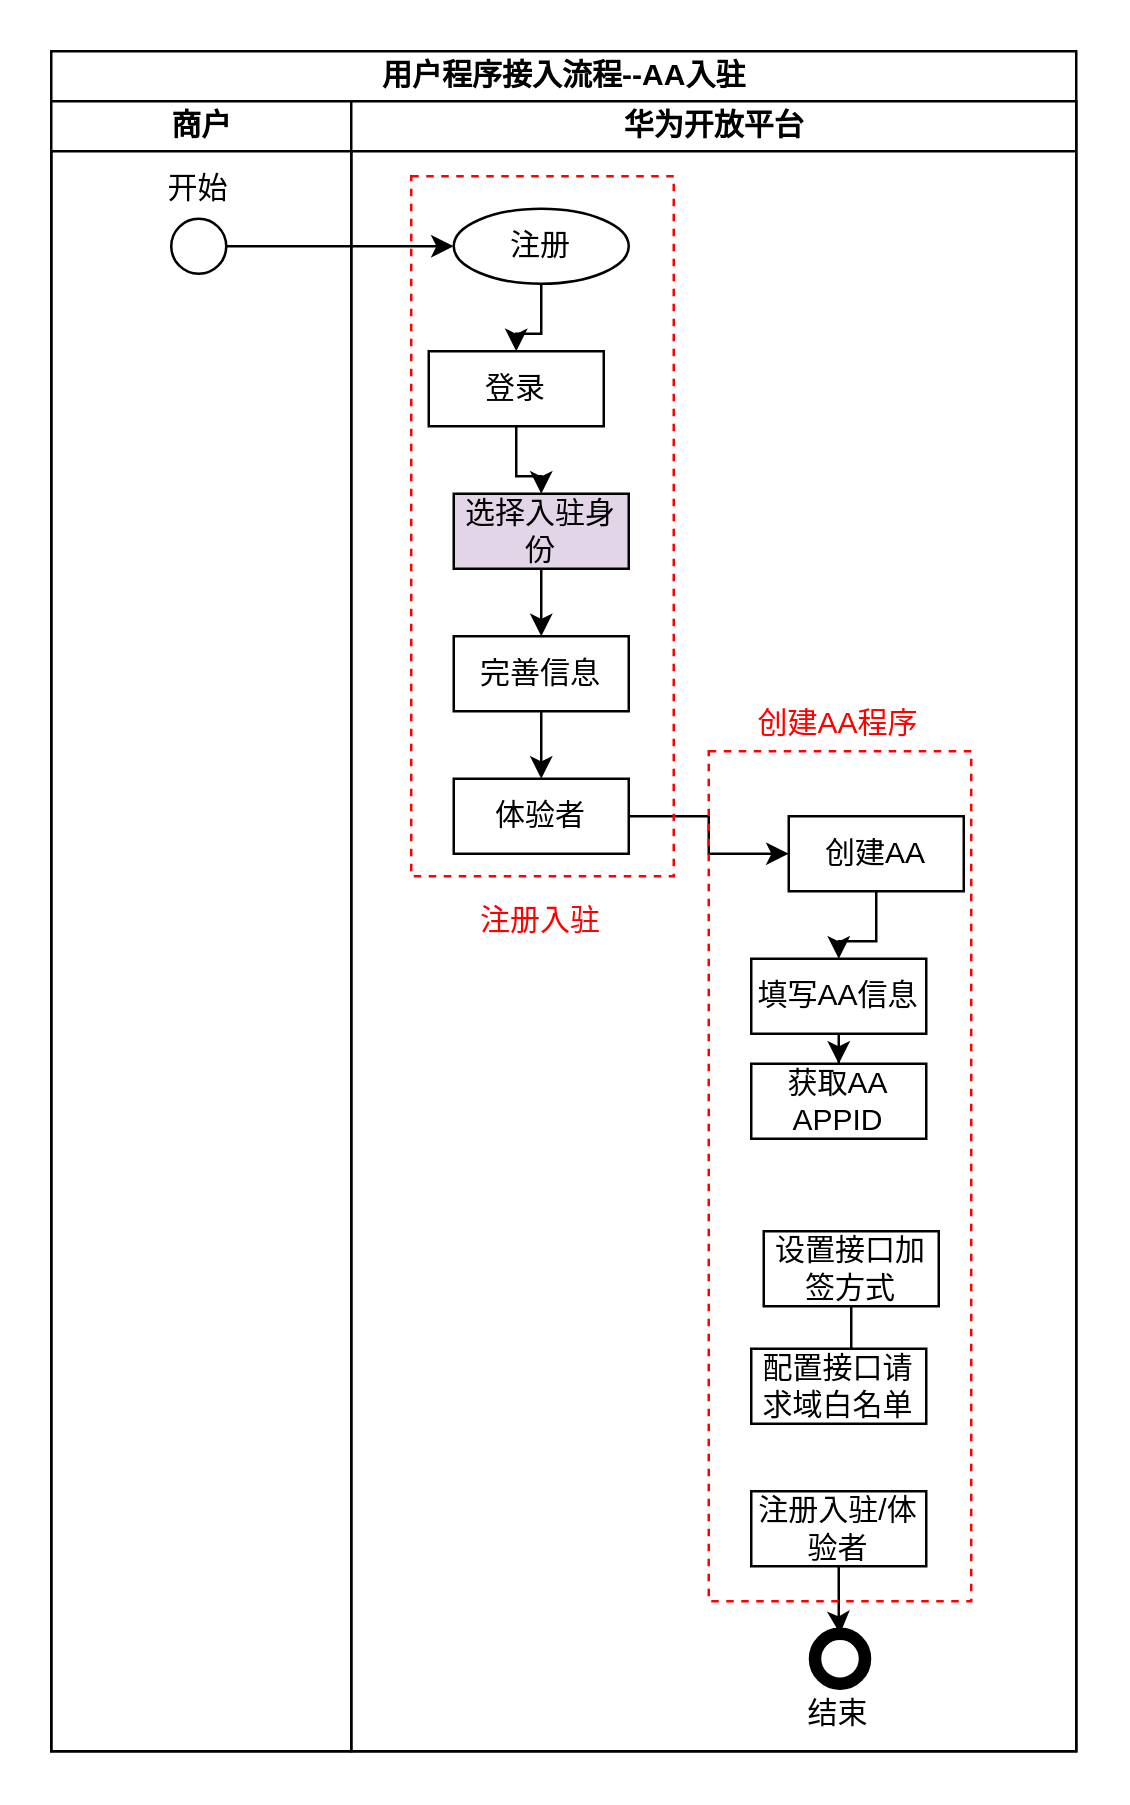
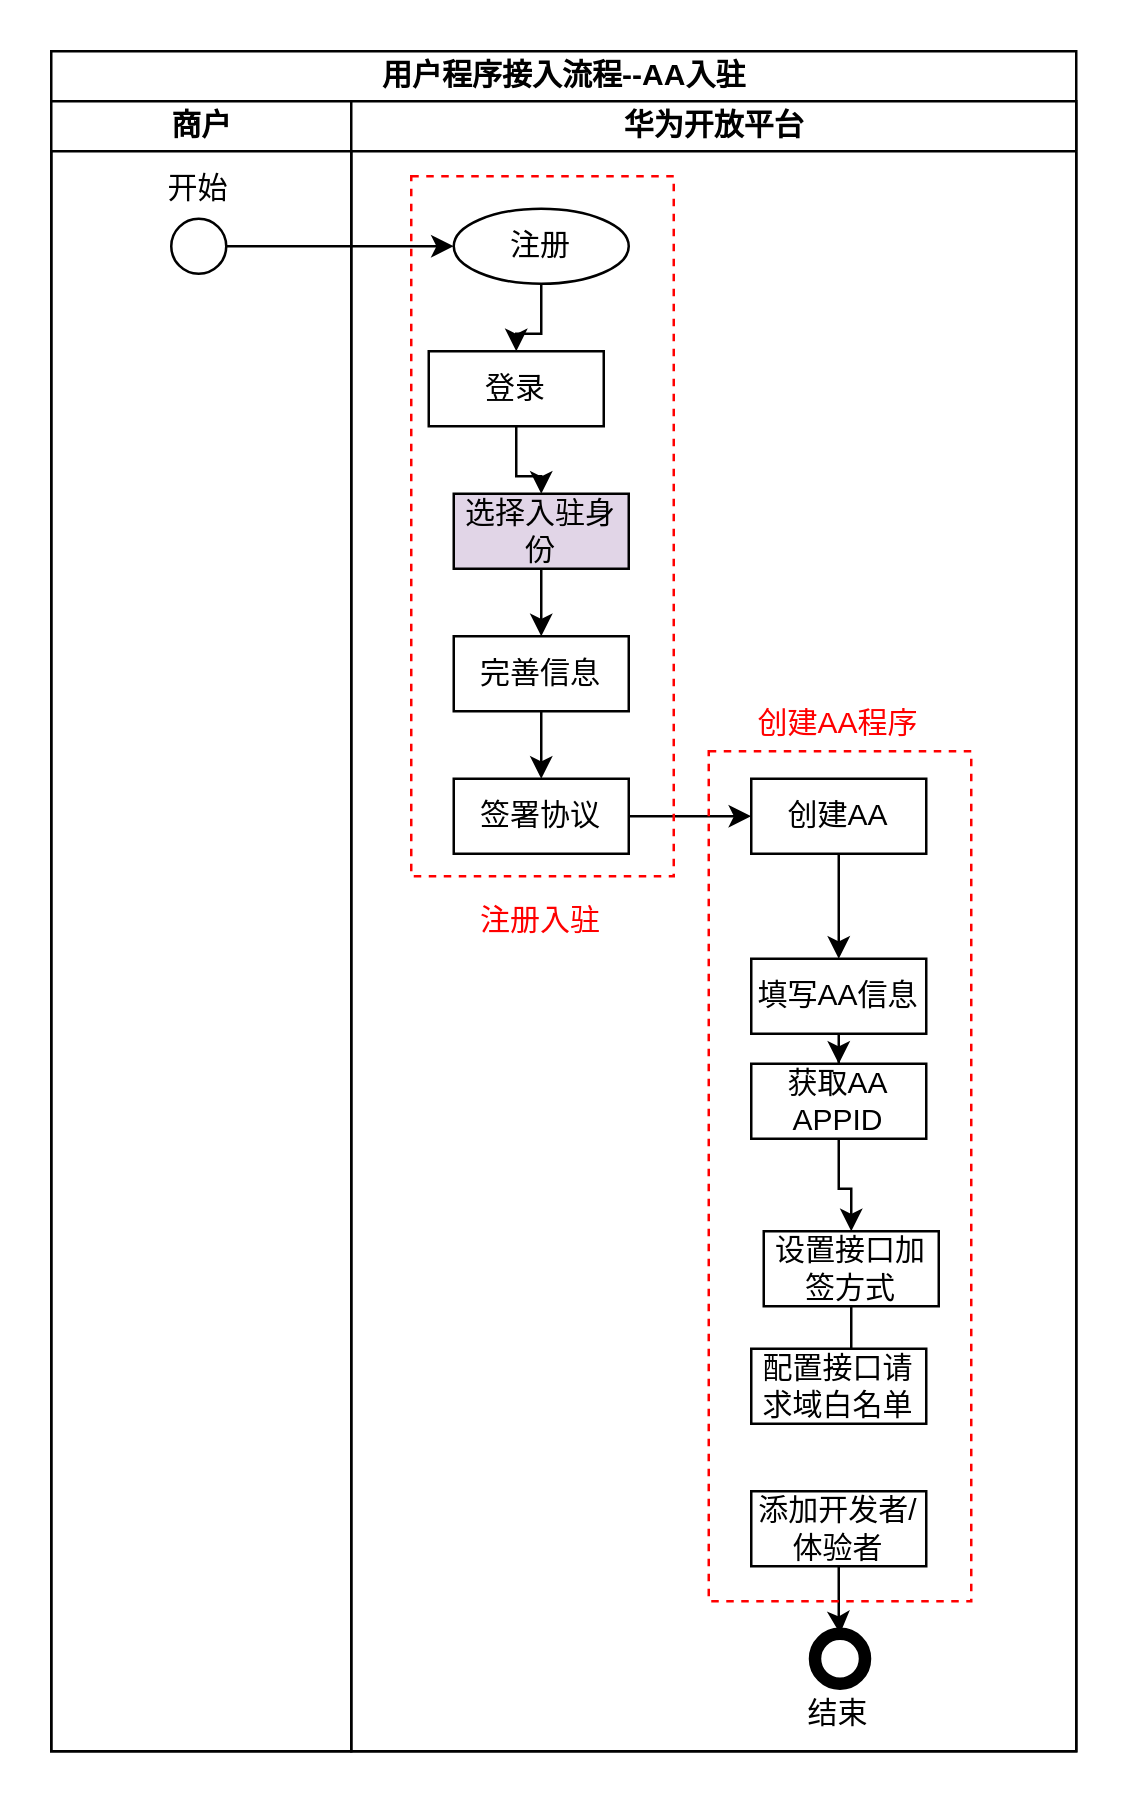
(541, 816) -> (541, 816)
(876, 854) -> (839, 816)
none -> (839, 1183)
(839, 1529) -> (839, 1529)
